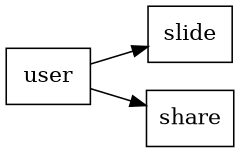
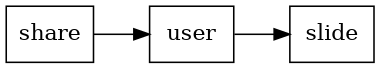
(111, 95) -> (114, 34)
